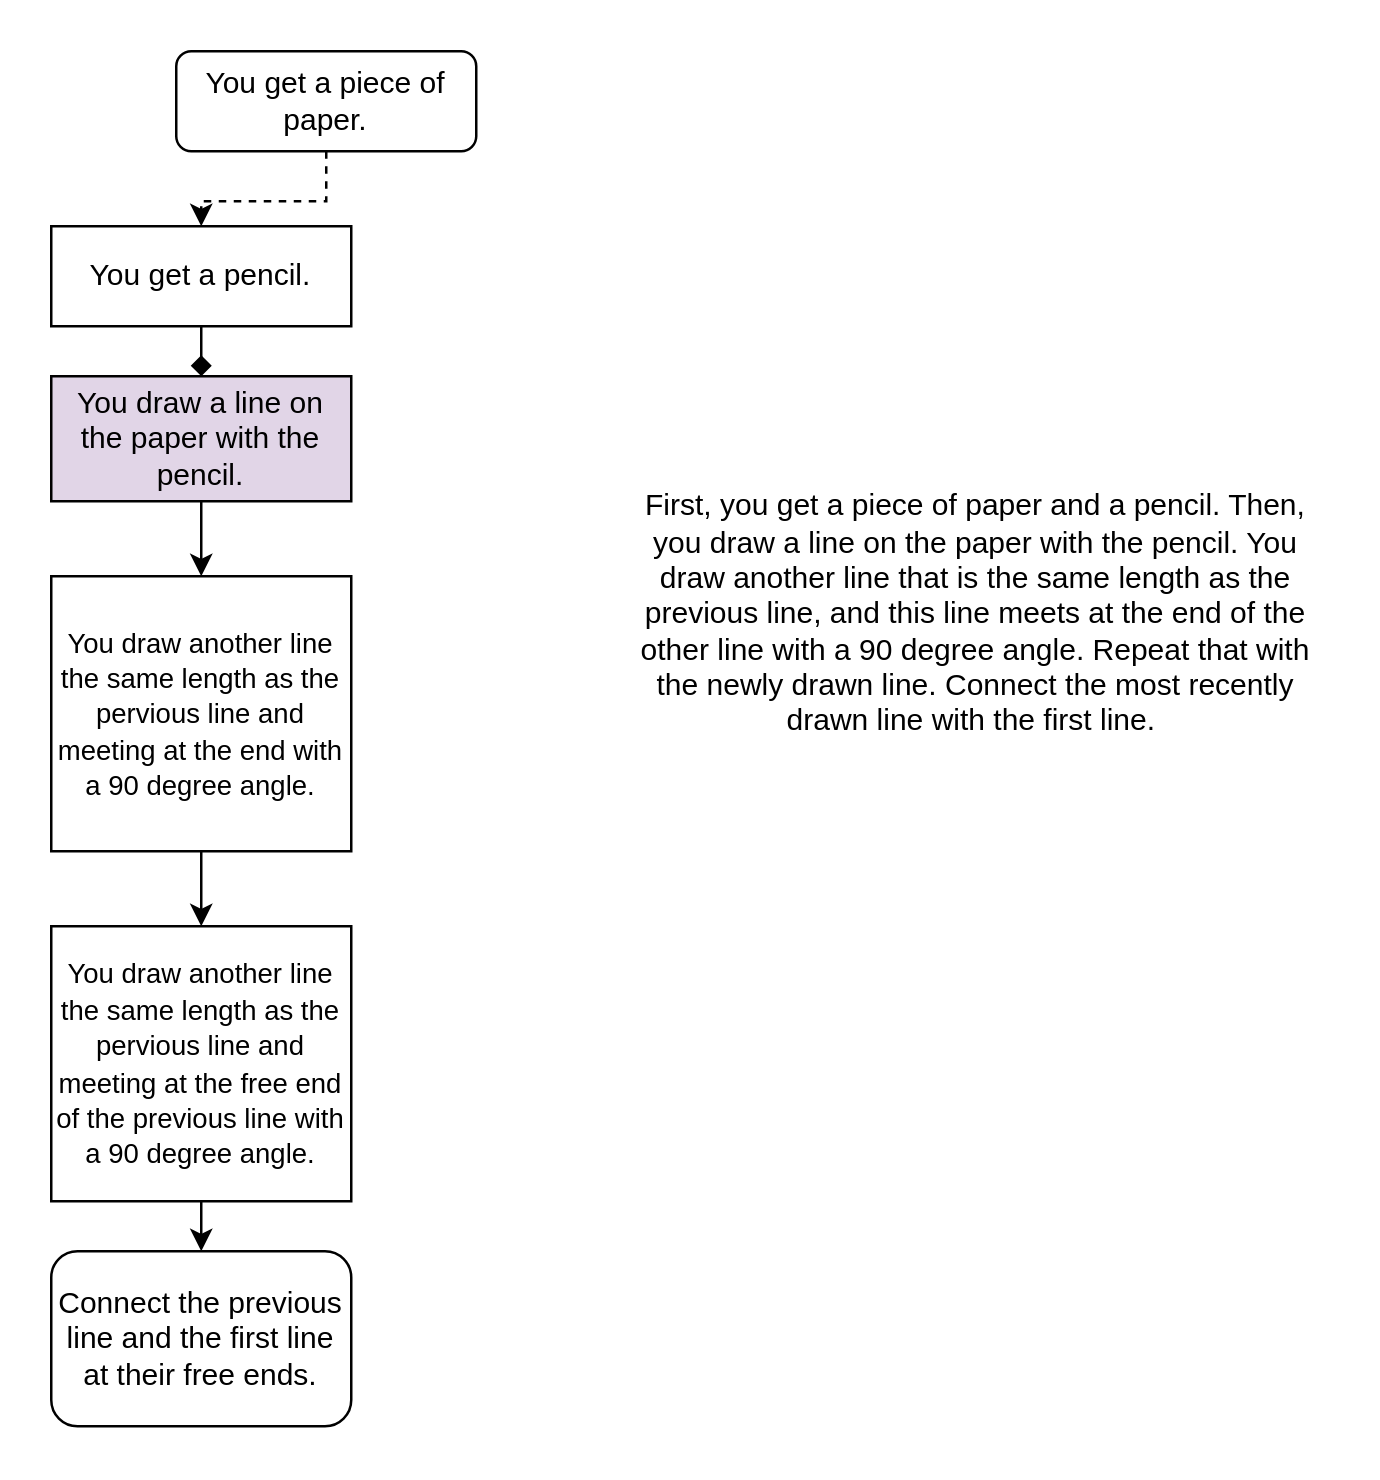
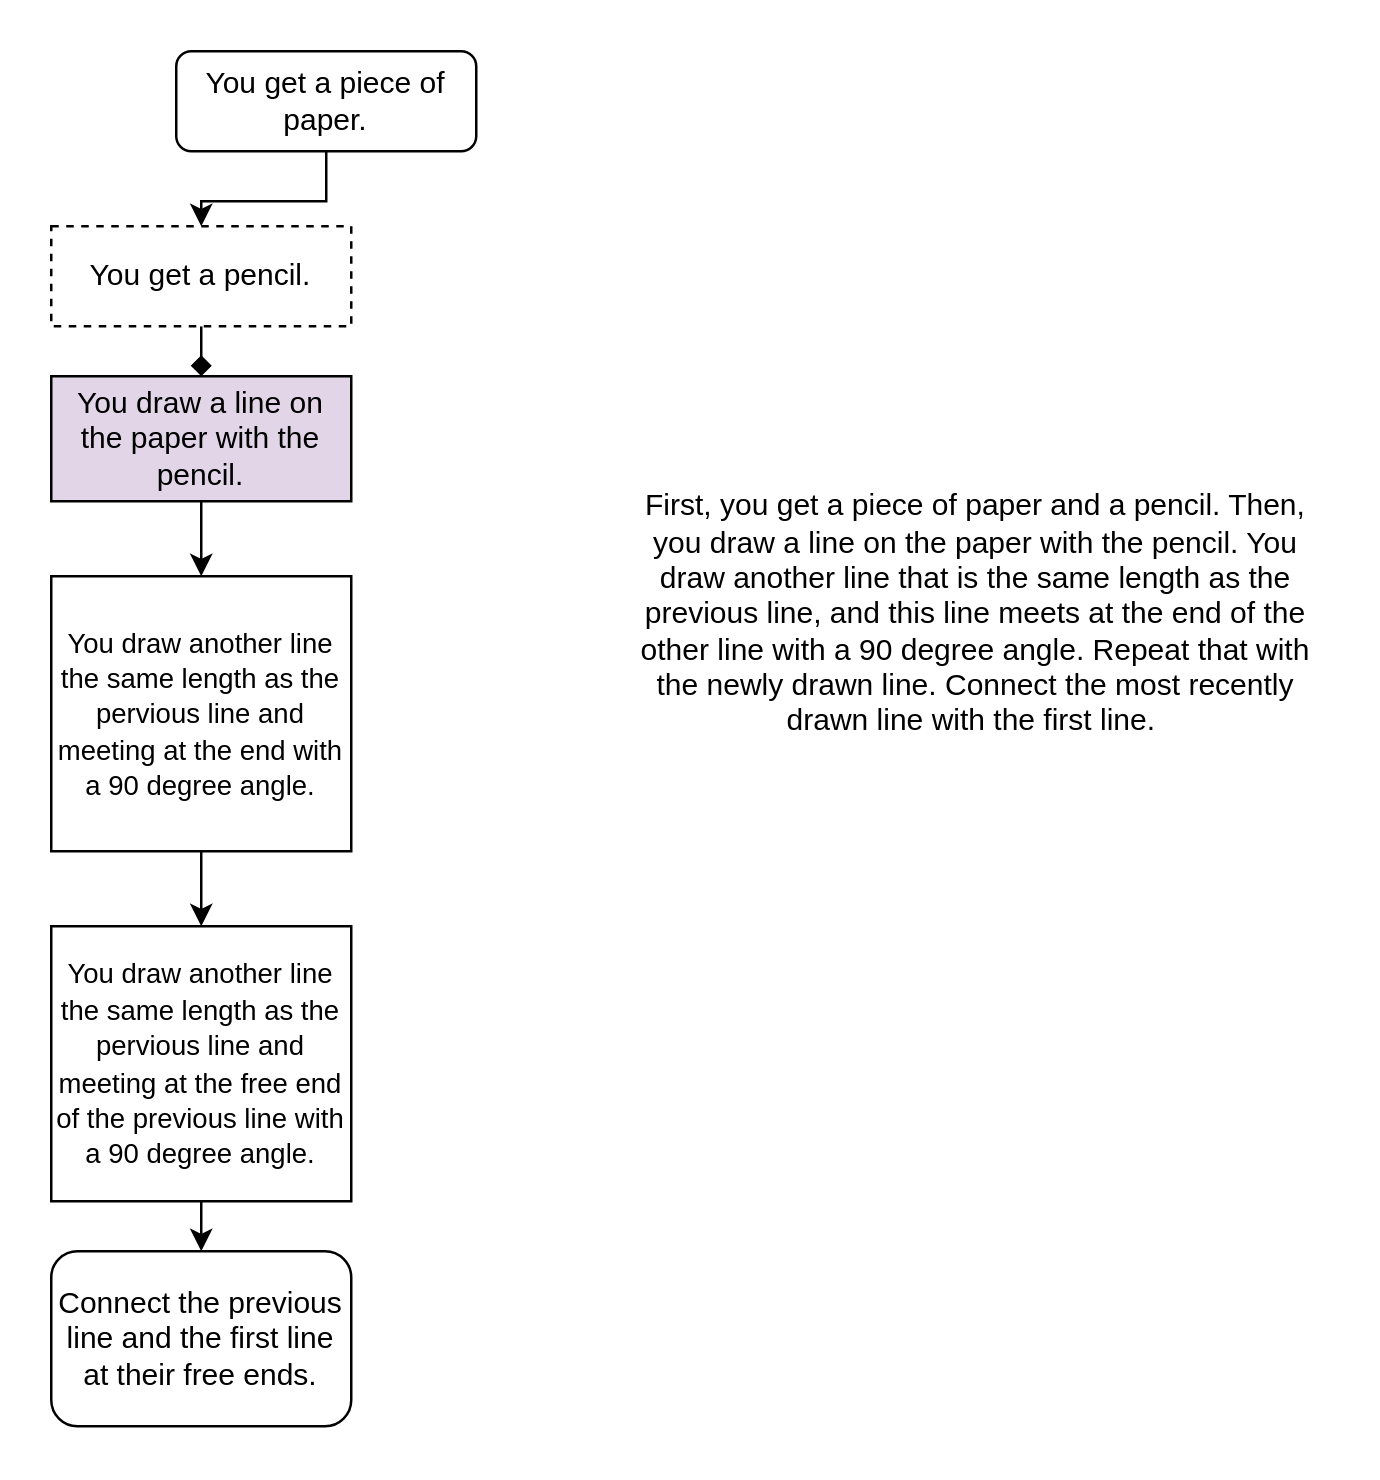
(284, 201) -> (284, 201)
(201, 276) -> (201, 276)
